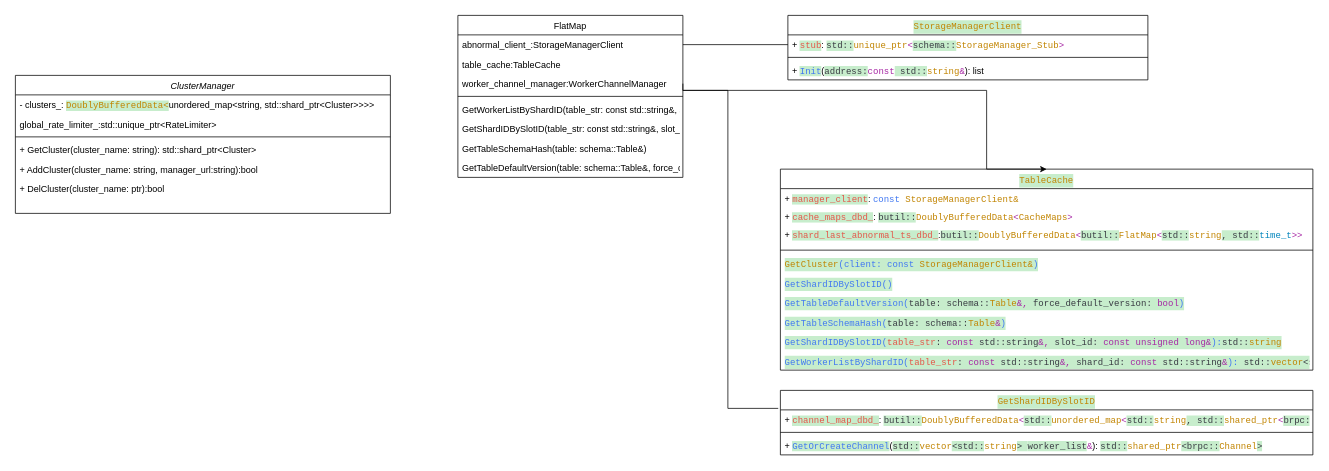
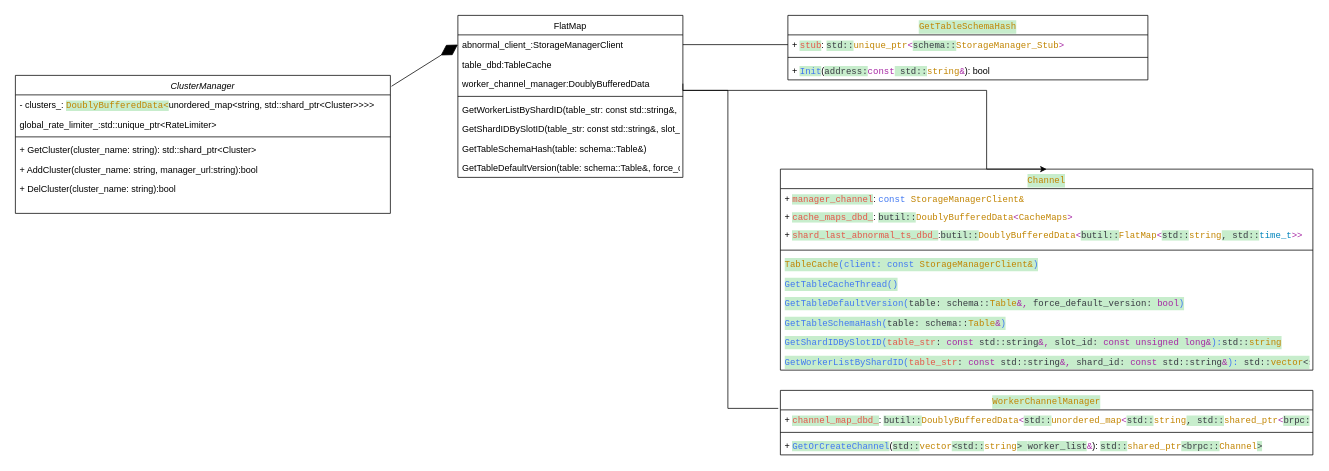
(968, 26) -> (968, 26)
(514, 65) -> (509, 65)
none -> (416, 71)
(881, 71) -> (883, 71)
(567, 84) -> (562, 84)
(1047, 180) -> (1047, 180)
(101, 189) -> (107, 189)
(891, 199) -> (895, 199)
(894, 264) -> (894, 264)
(834, 283) -> (837, 283)
(1047, 401) -> (1047, 401)
